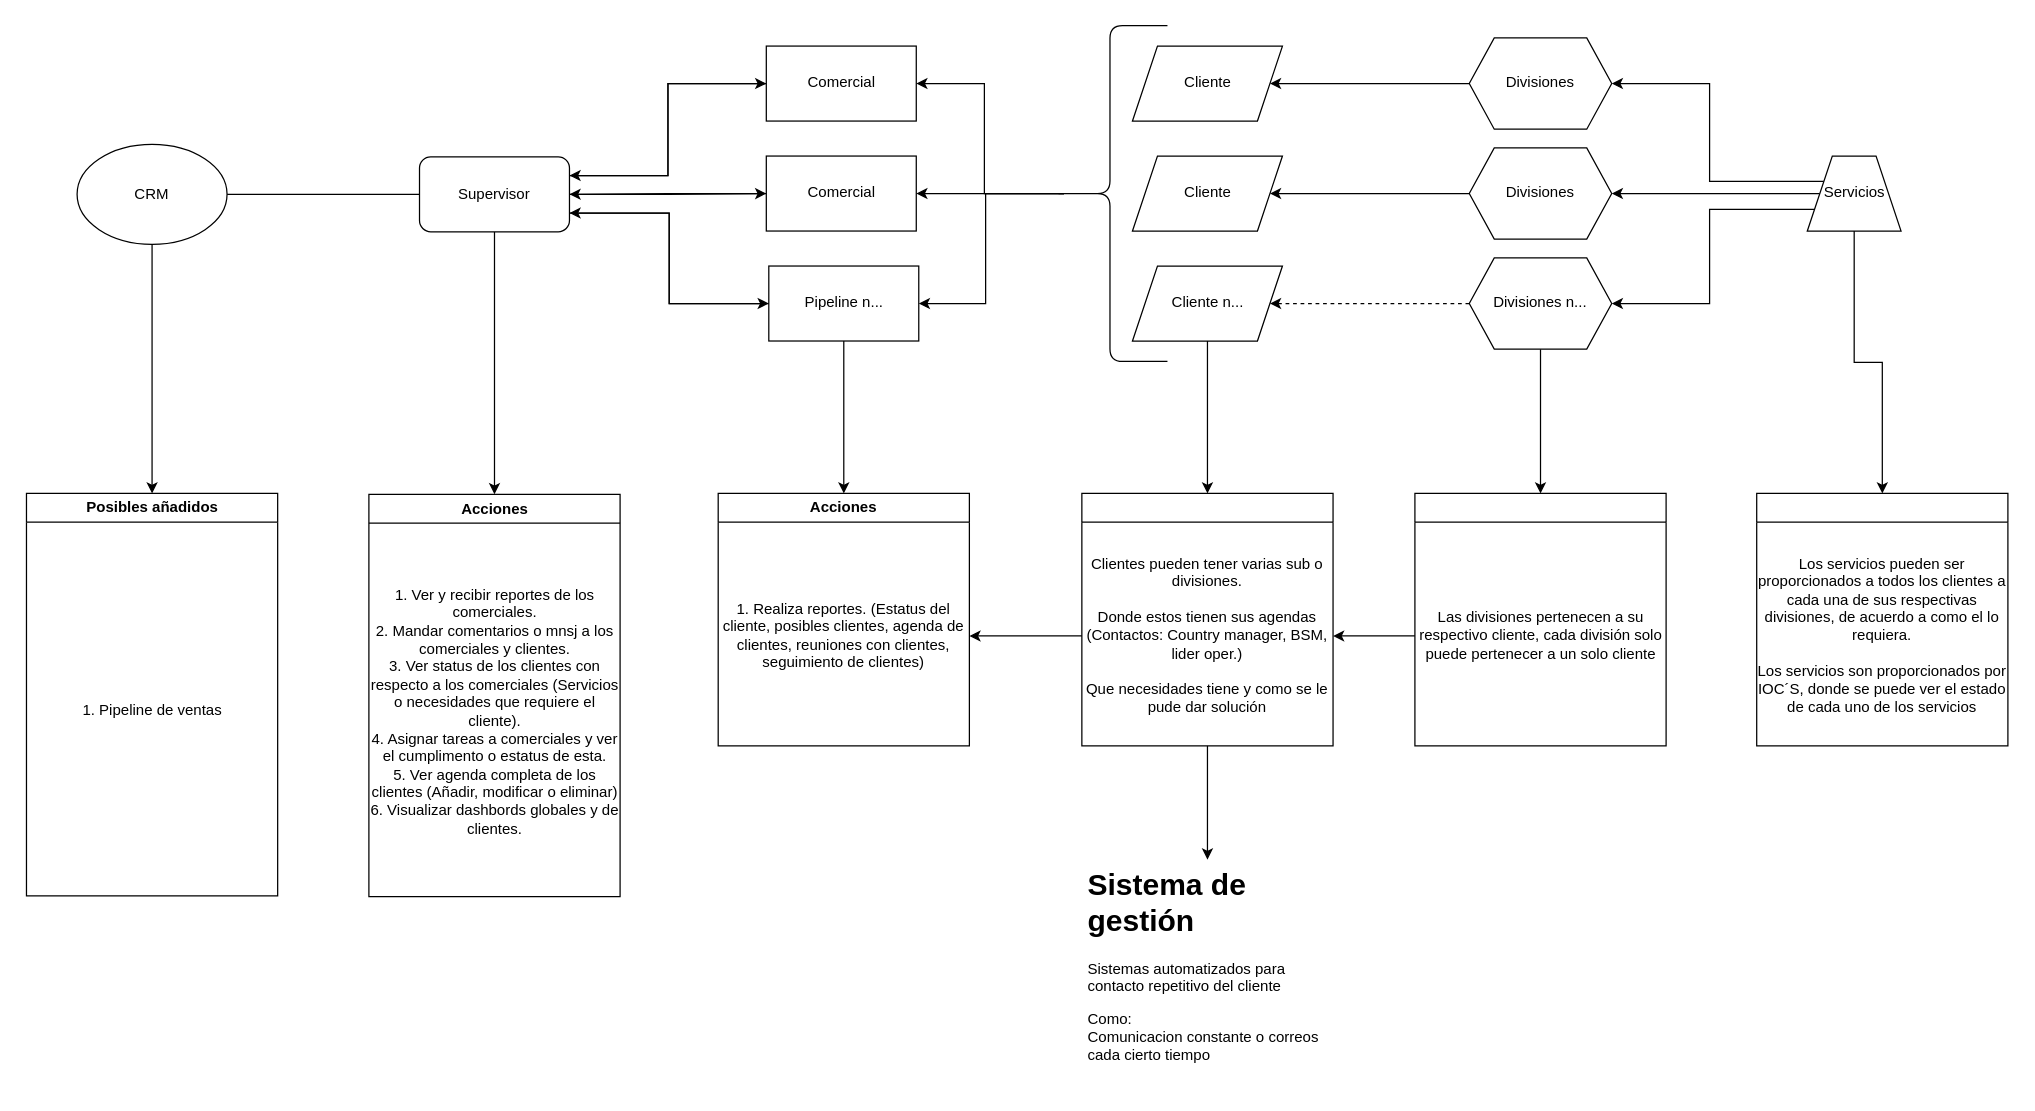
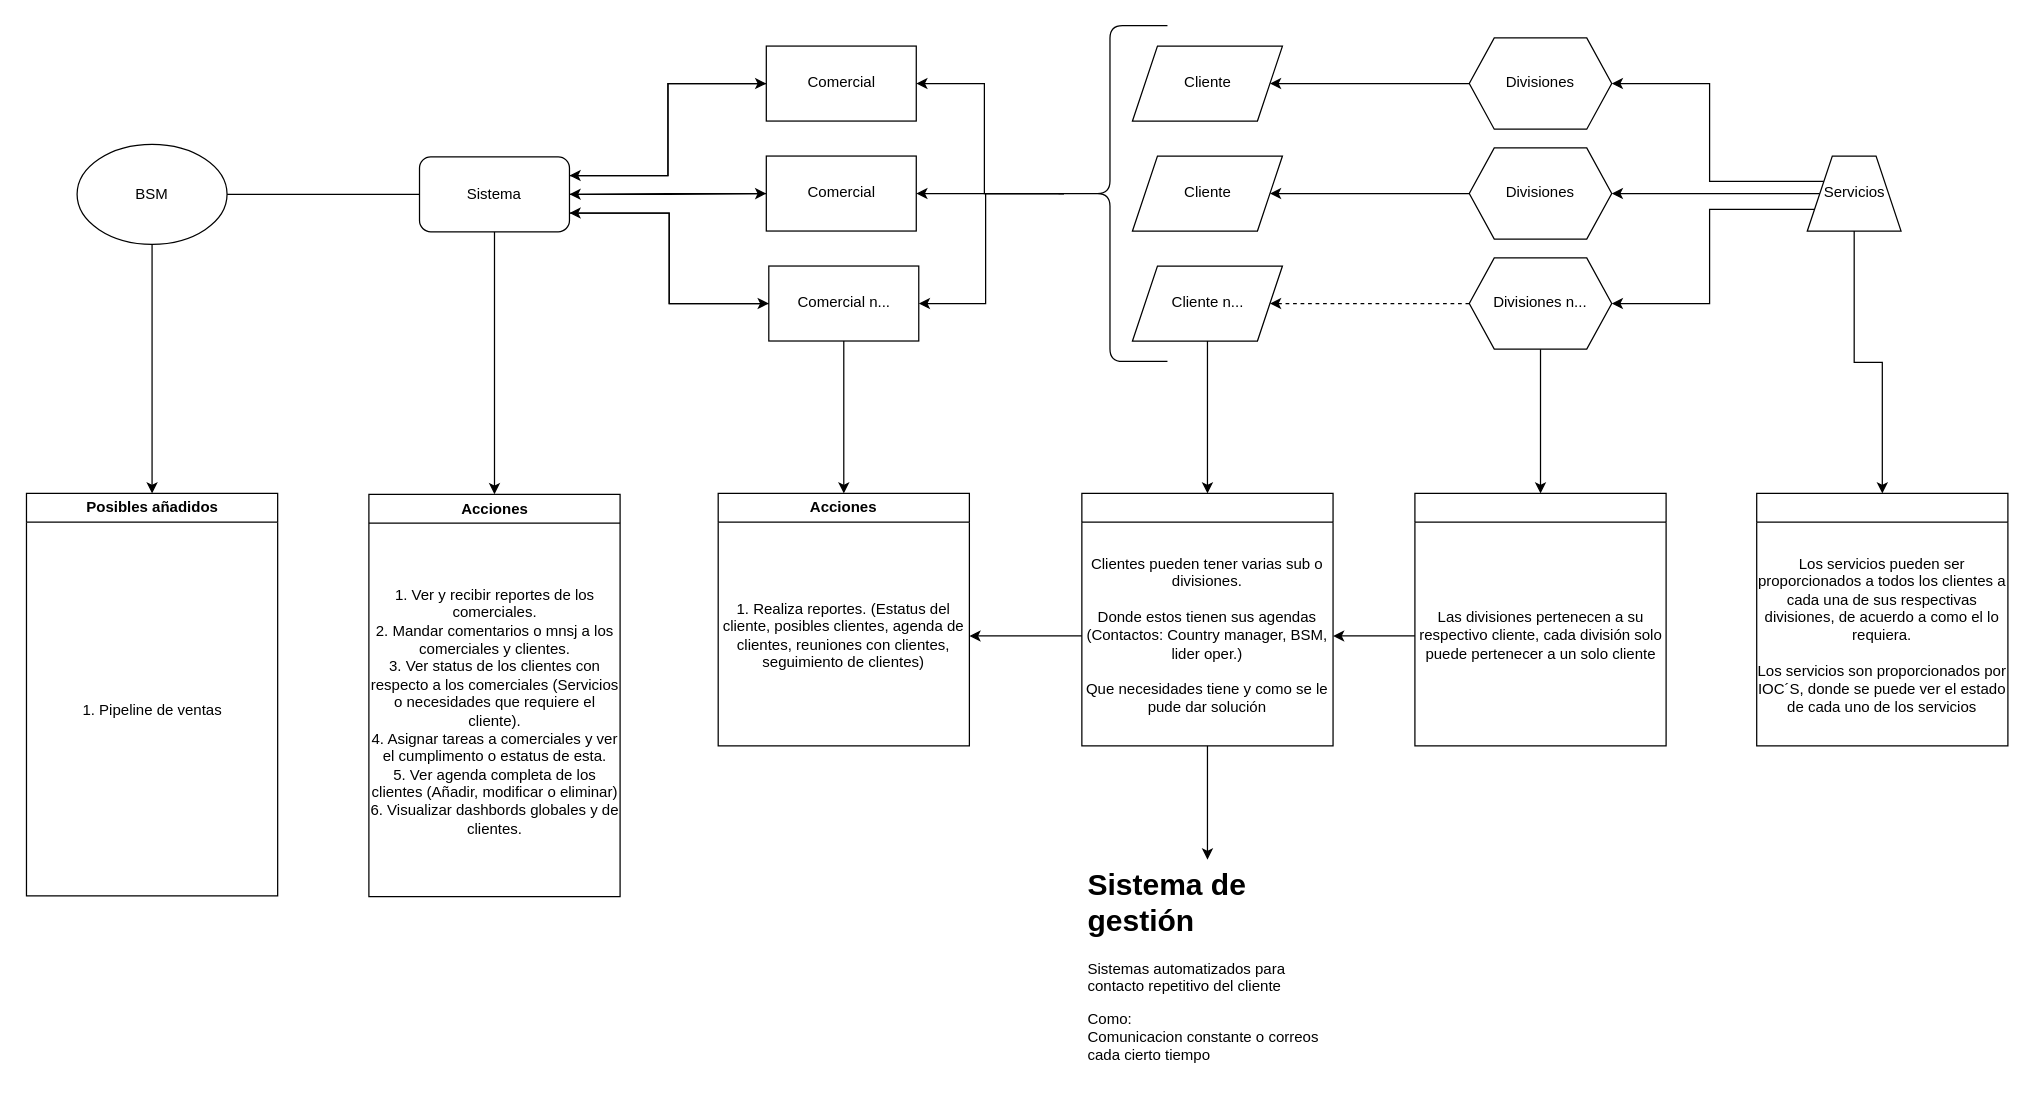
(152, 194) -> (152, 194)
(494, 194) -> (494, 194)
(844, 303) -> (844, 303)
